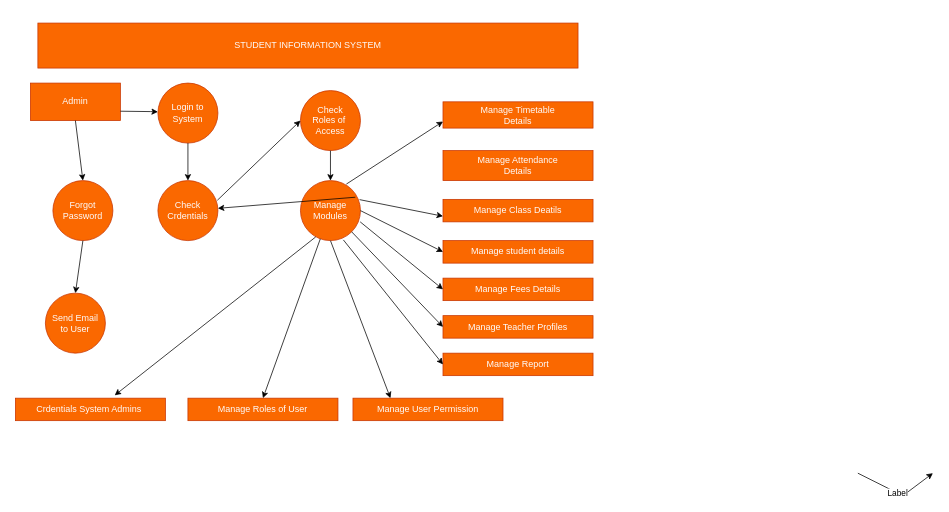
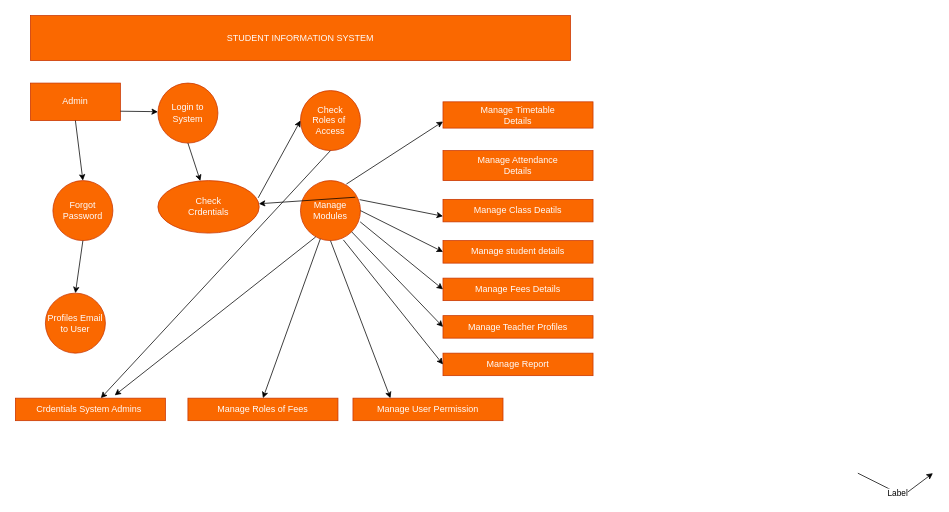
(308, 45) -> (300, 38)
(330, 162) -> (217, 272)
(188, 210) -> (209, 207)
(75, 323) -> (75, 323)
(263, 409) -> (263, 409)
